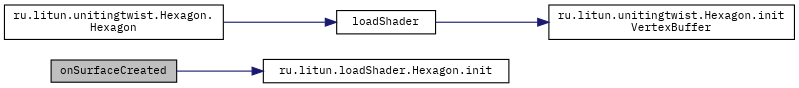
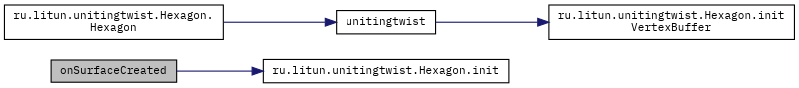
(386, 22) -> (386, 22)
(386, 71) -> (386, 71)
